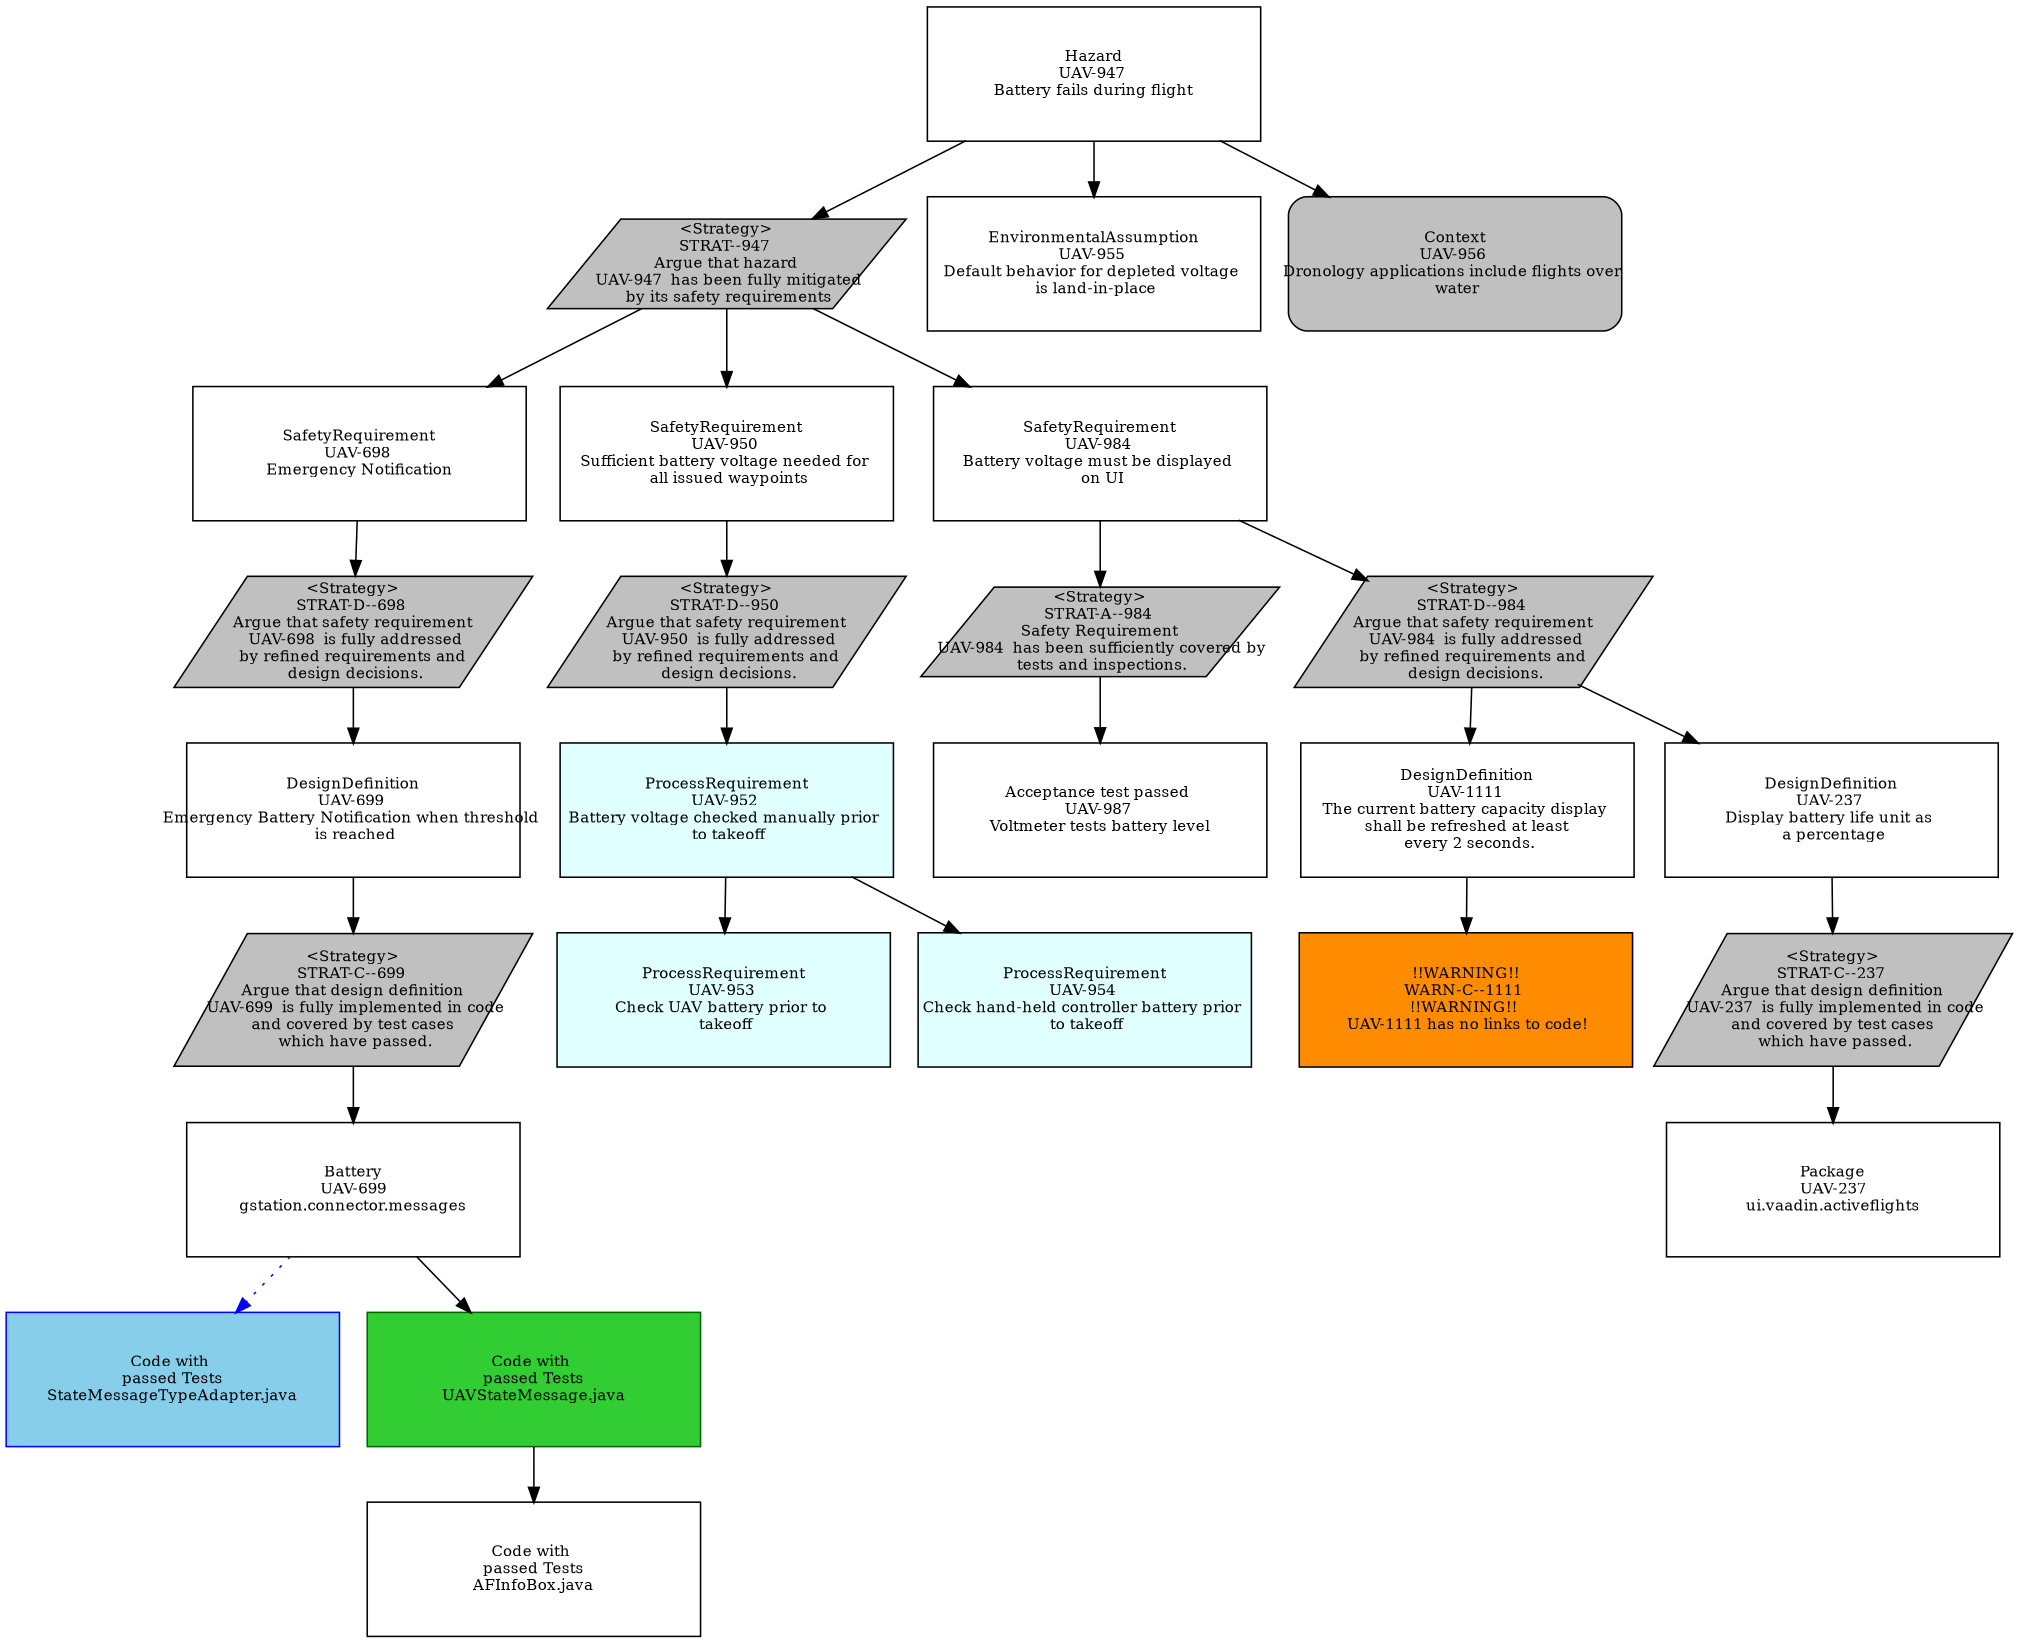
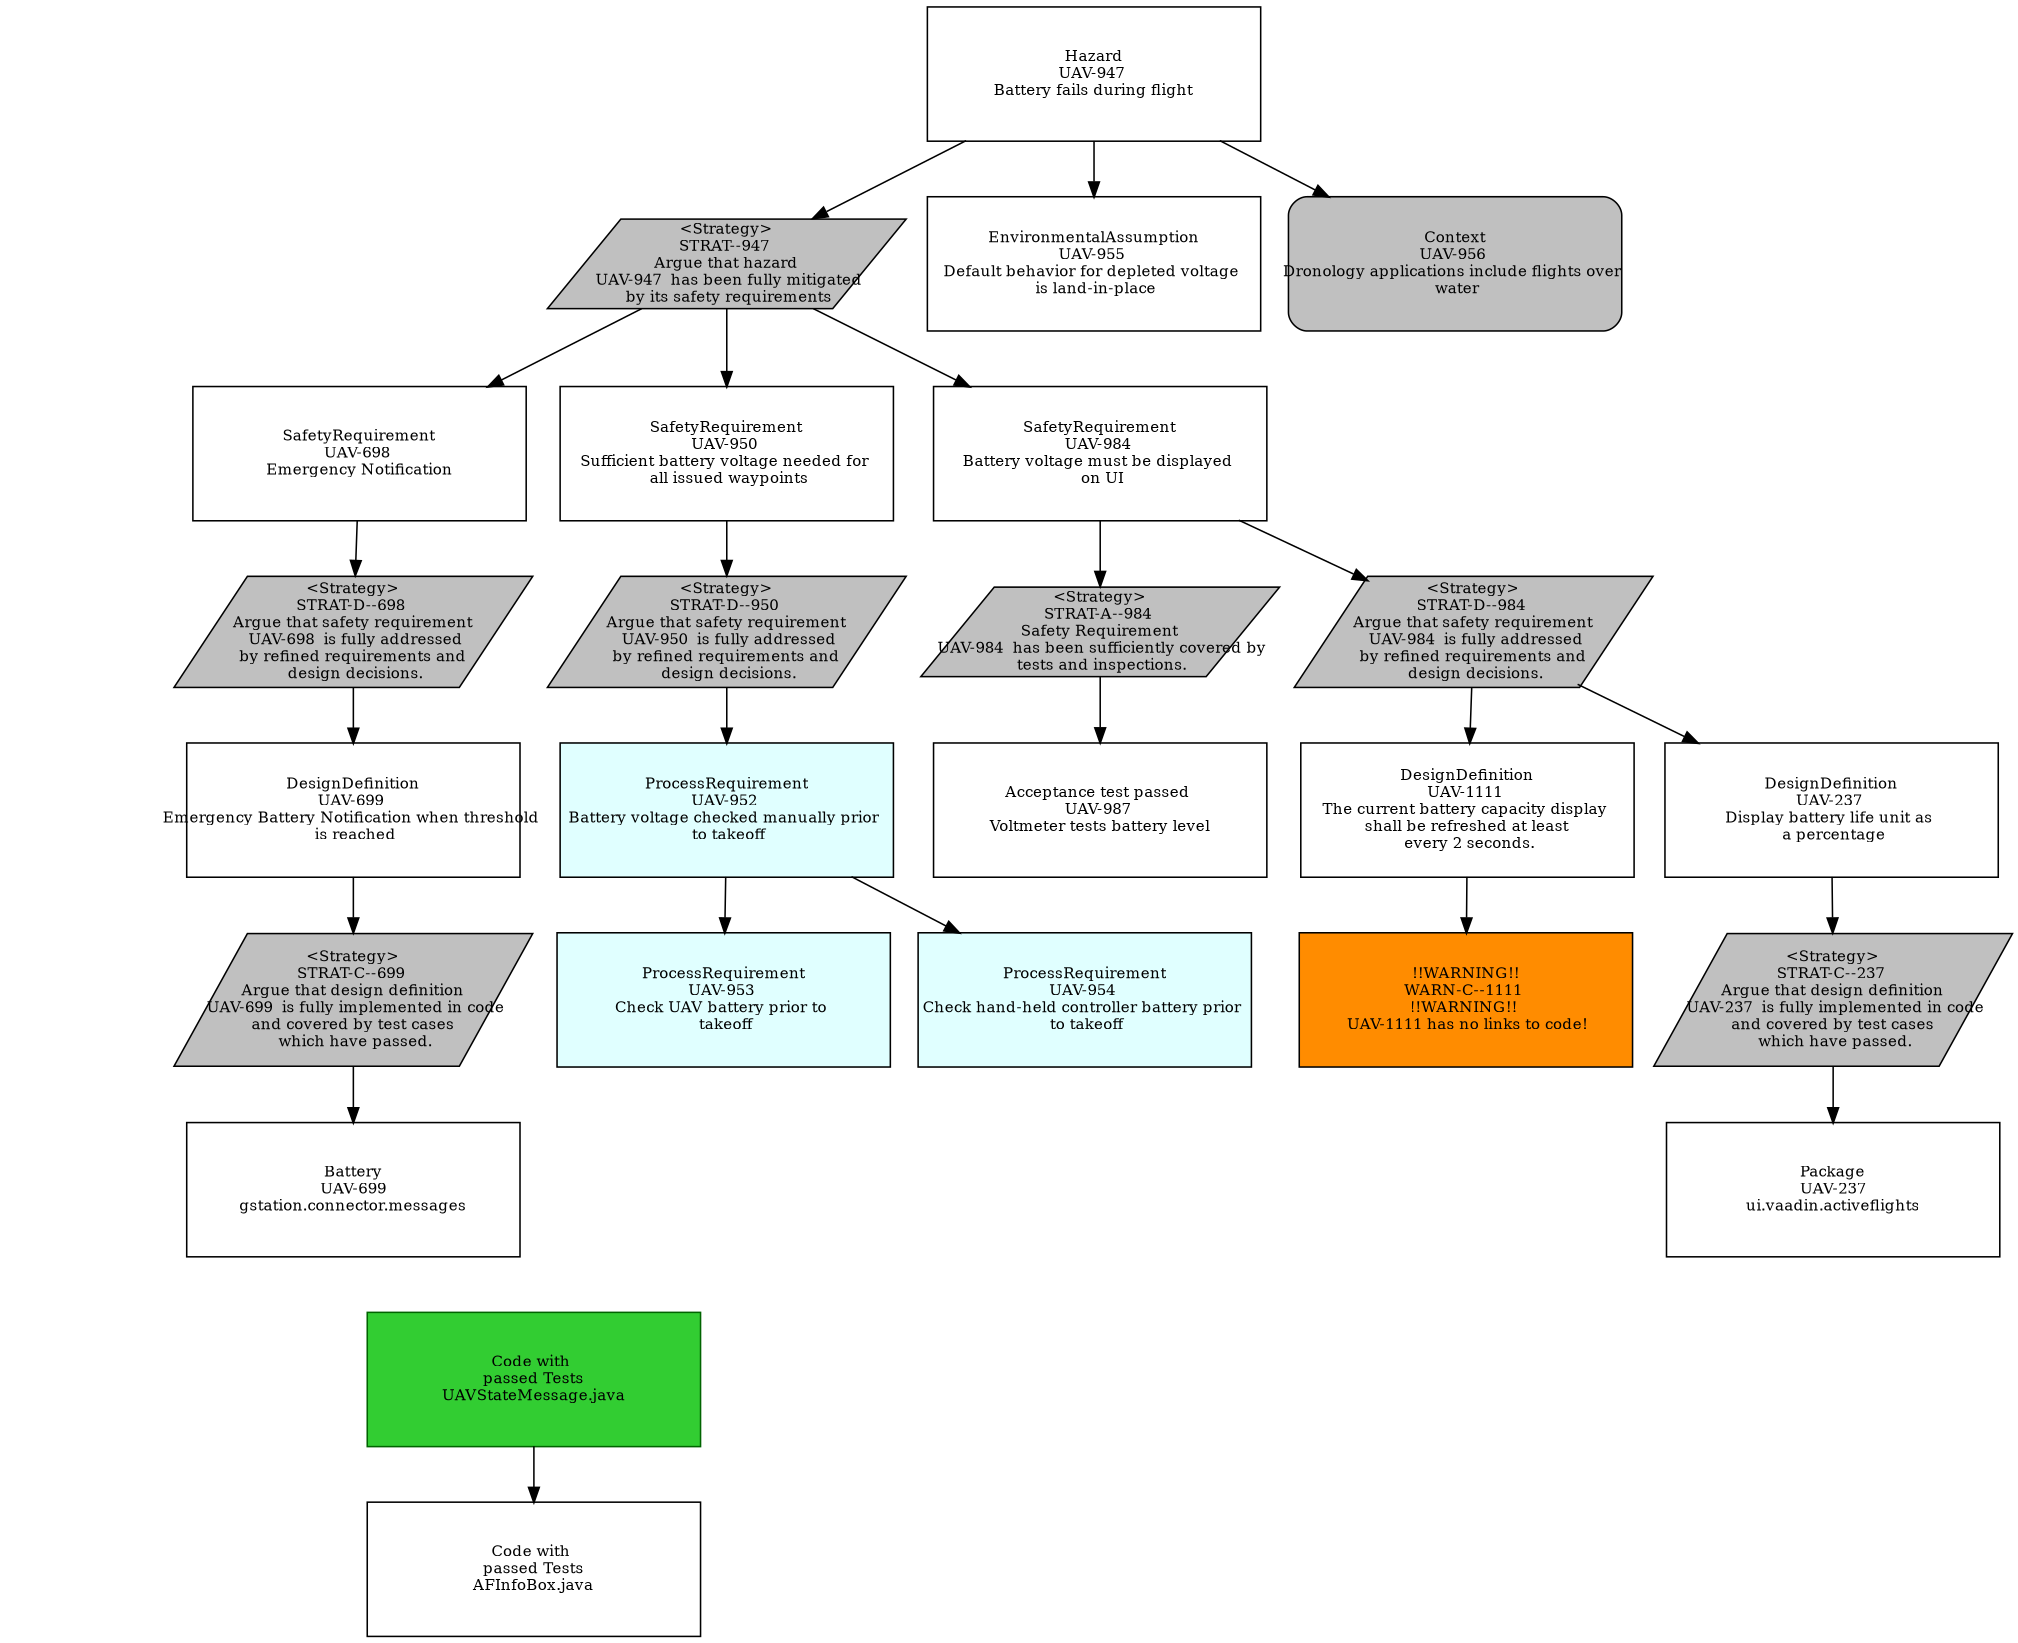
(438, 1279) -> none
(173, 1379) -> none
